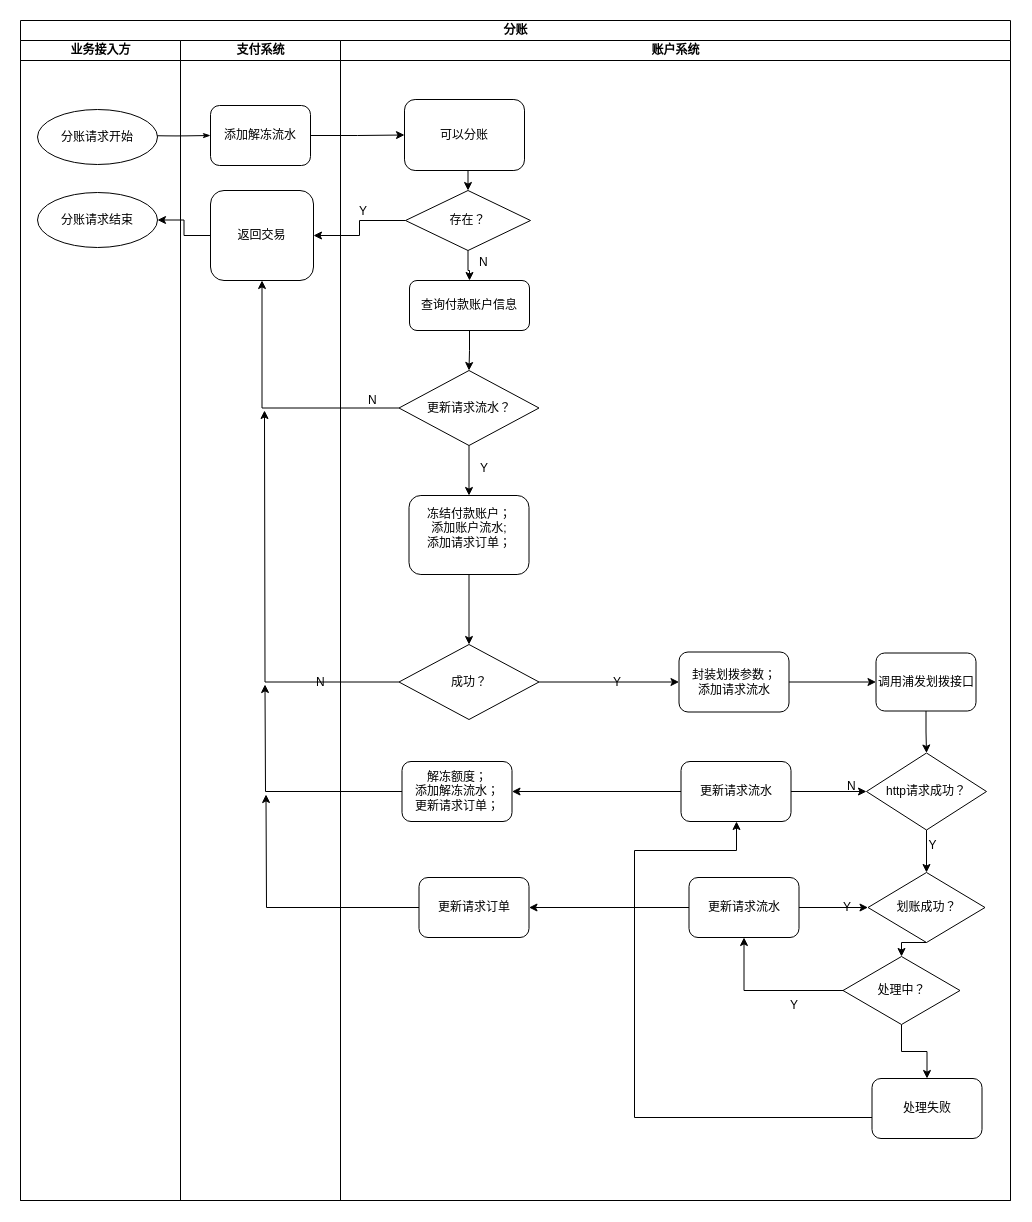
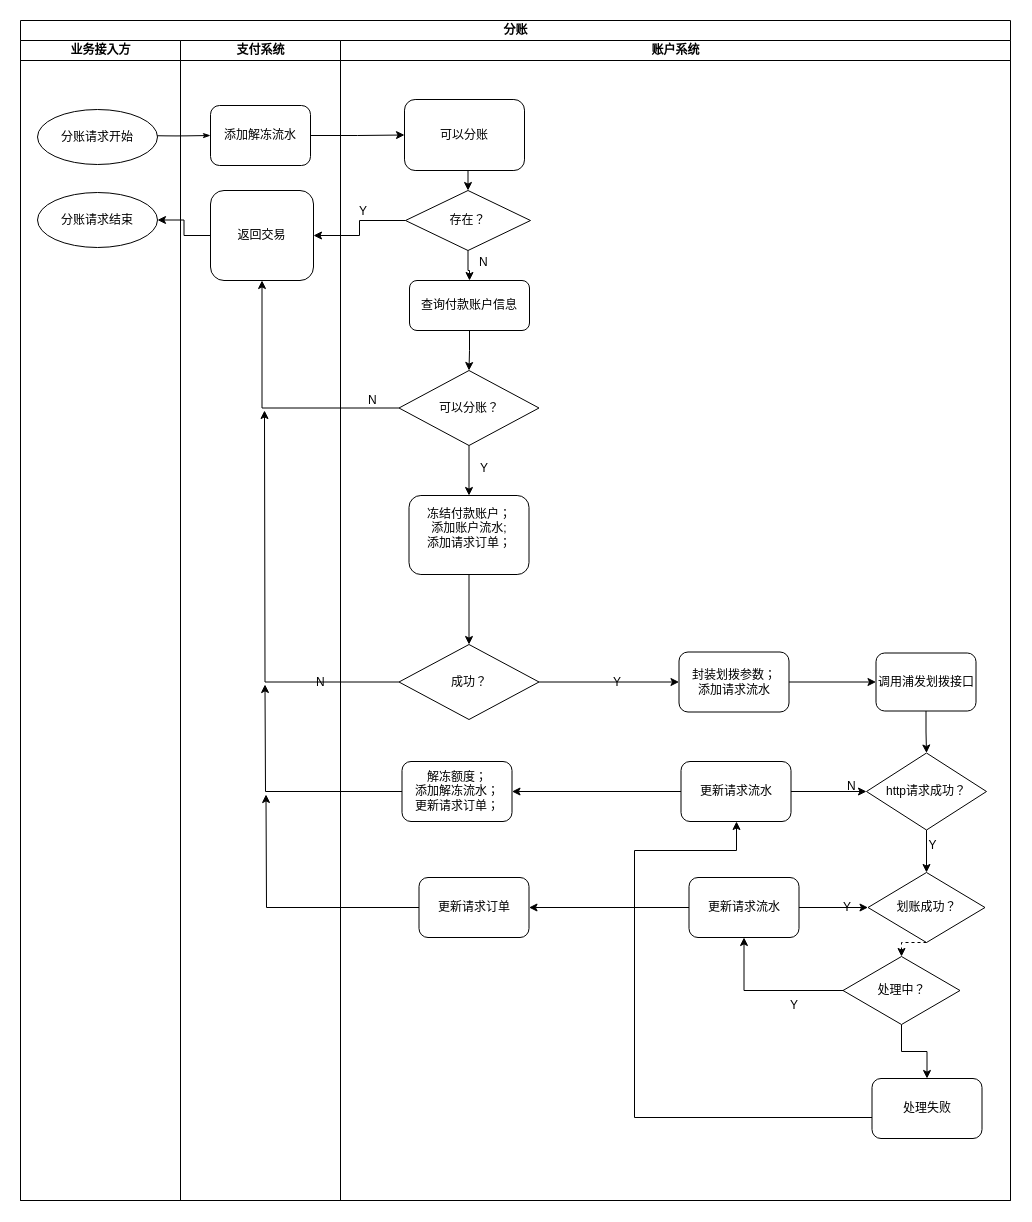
(470, 409) -> (470, 409)
(911, 943) -> (911, 943)
